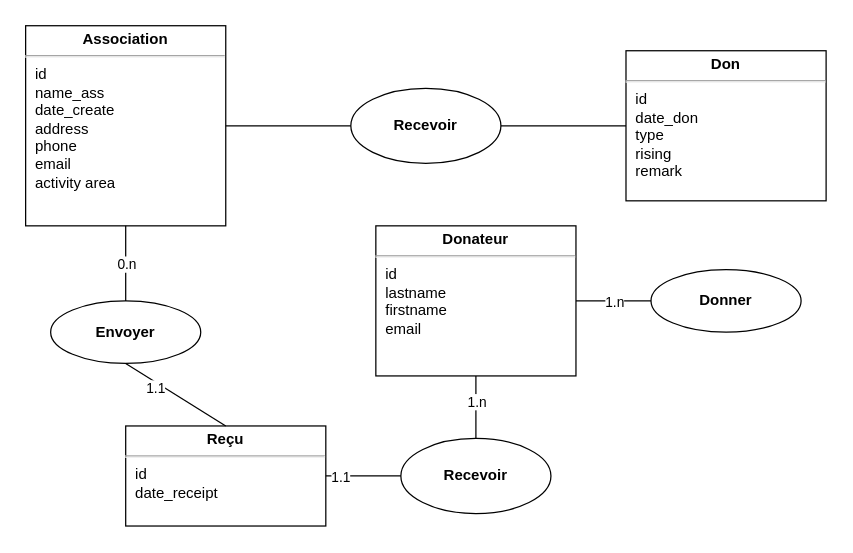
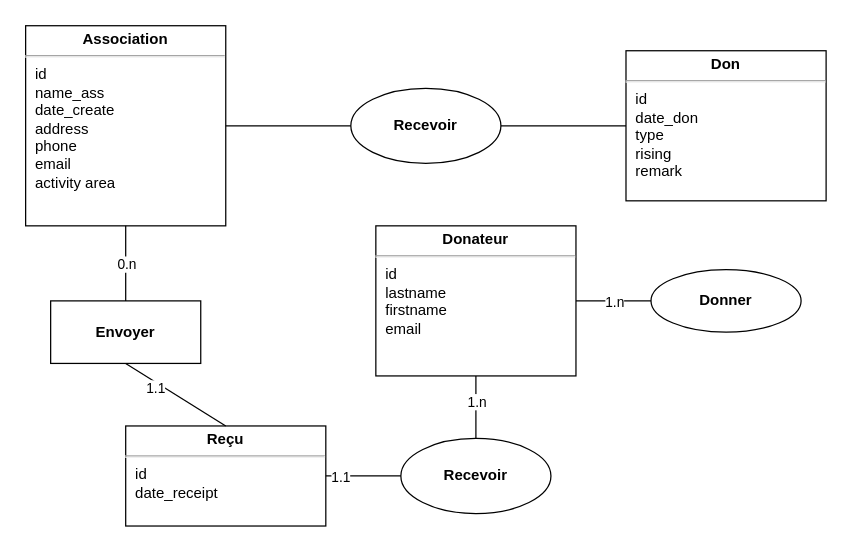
(126, 332) -> (126, 332)
